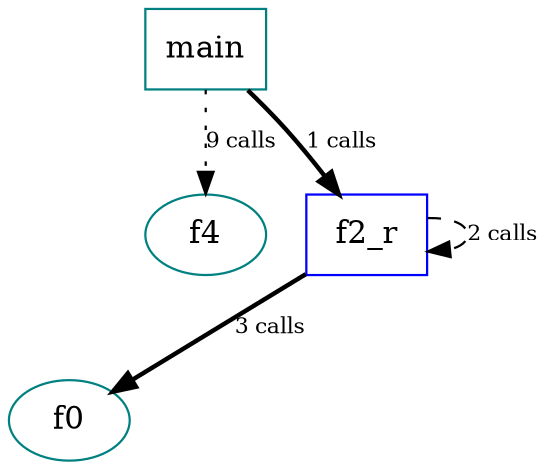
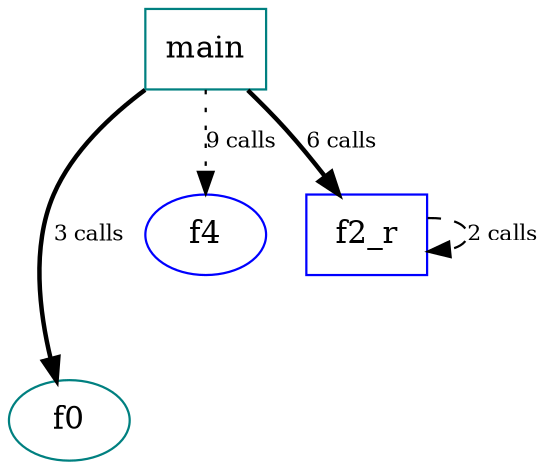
(342, 142) -> (342, 142)
(206, 235) -> (206, 235)
(219, 327) -> (49, 207)
